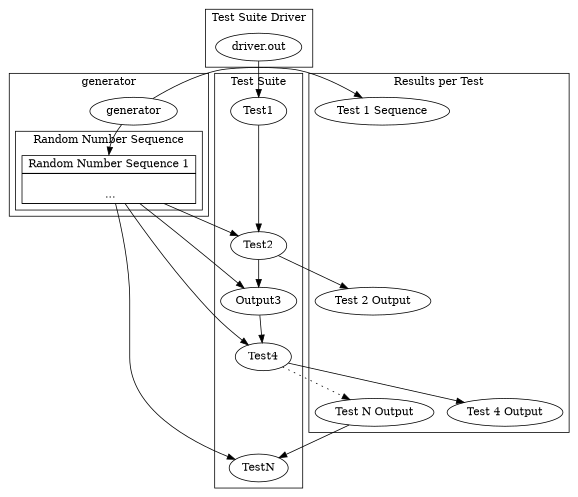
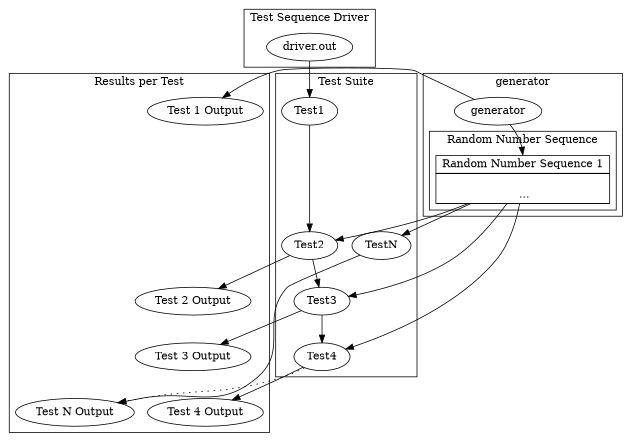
(259, 18) -> (310, 18)
(382, 111) -> (205, 111)
(259, 301) -> (322, 301)
none -> (193, 357)
(318, 440) -> (261, 374)
